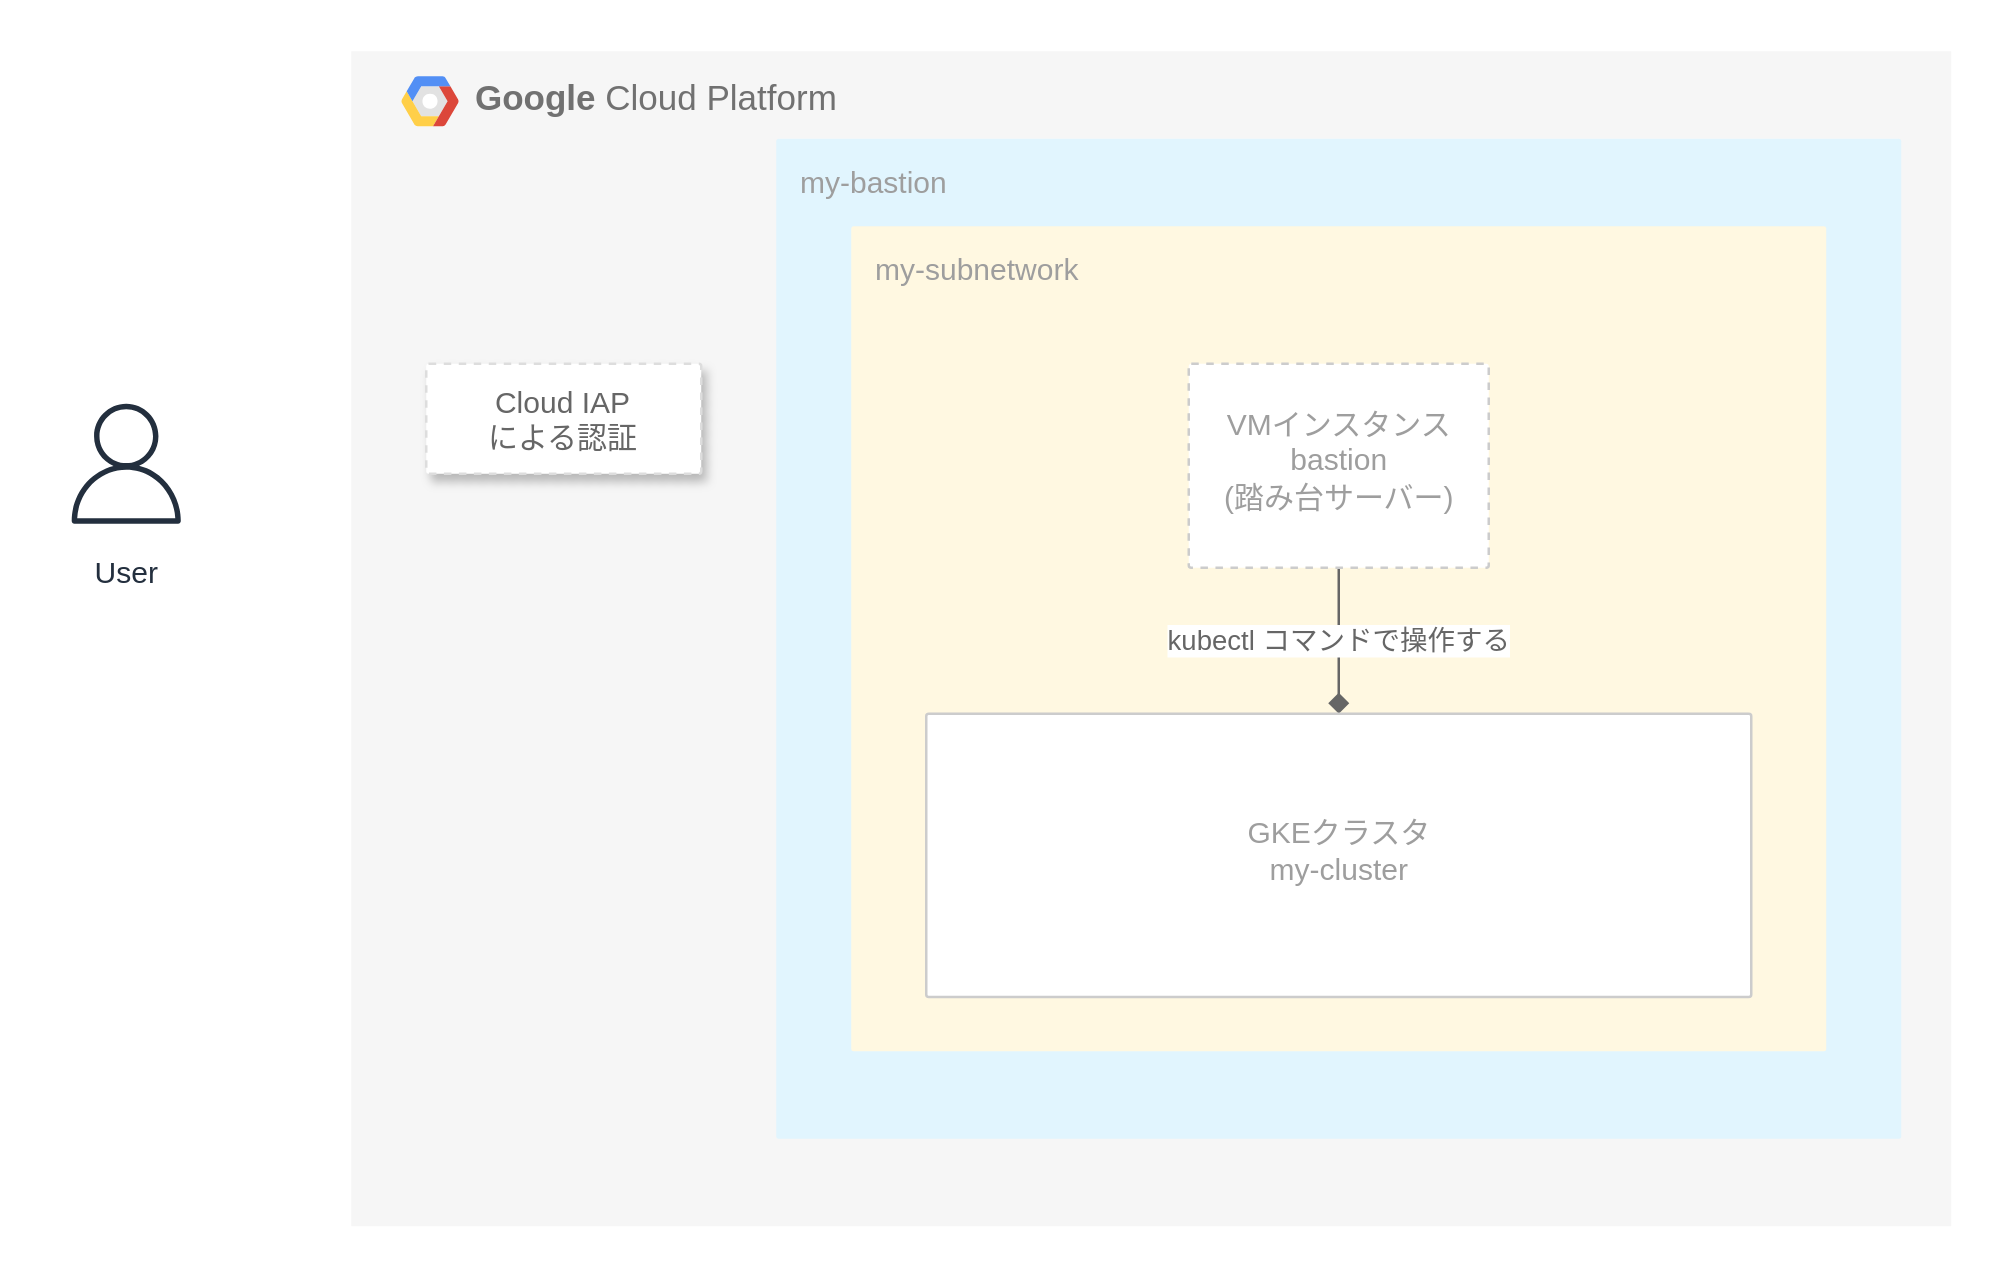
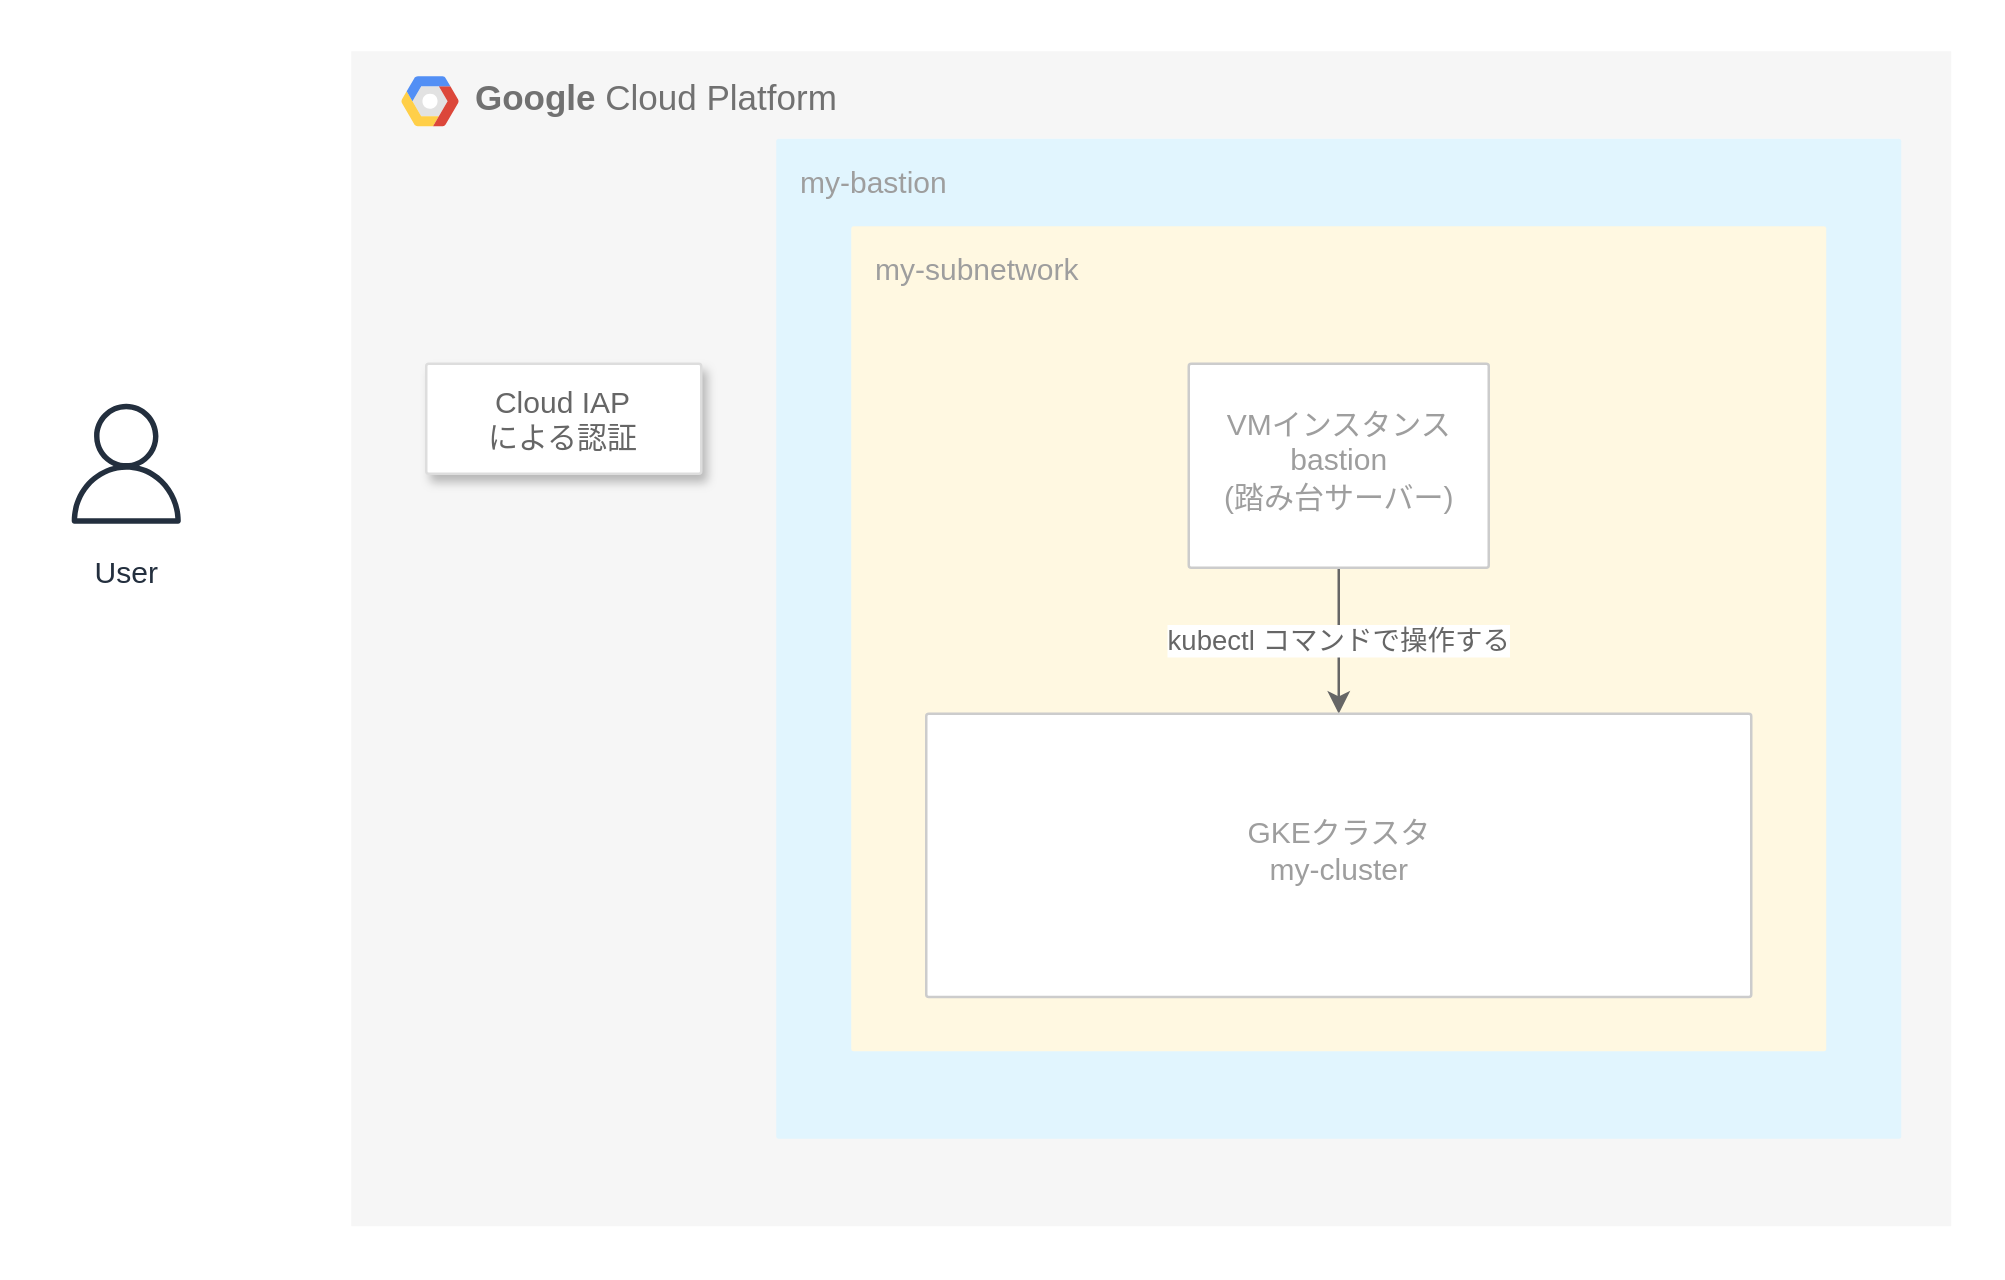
(564, 419) -> (564, 419)
(1339, 466) -> (1339, 466)
(1339, 693) -> (1339, 694)
